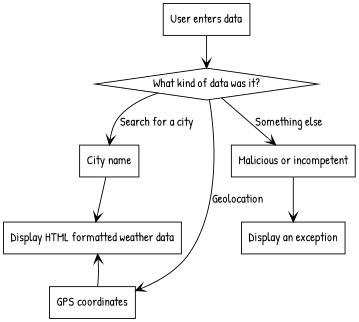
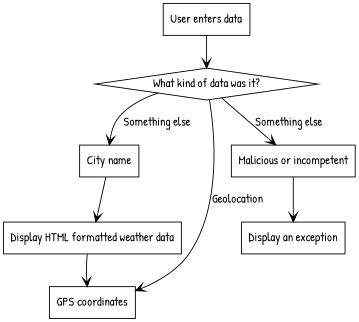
(157, 123) -> (157, 123)
(98, 275) -> (87, 266)
